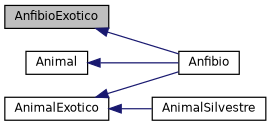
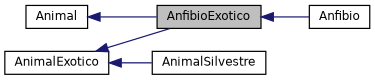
(139, 63) -> (128, 17)
(143, 83) -> (139, 38)
